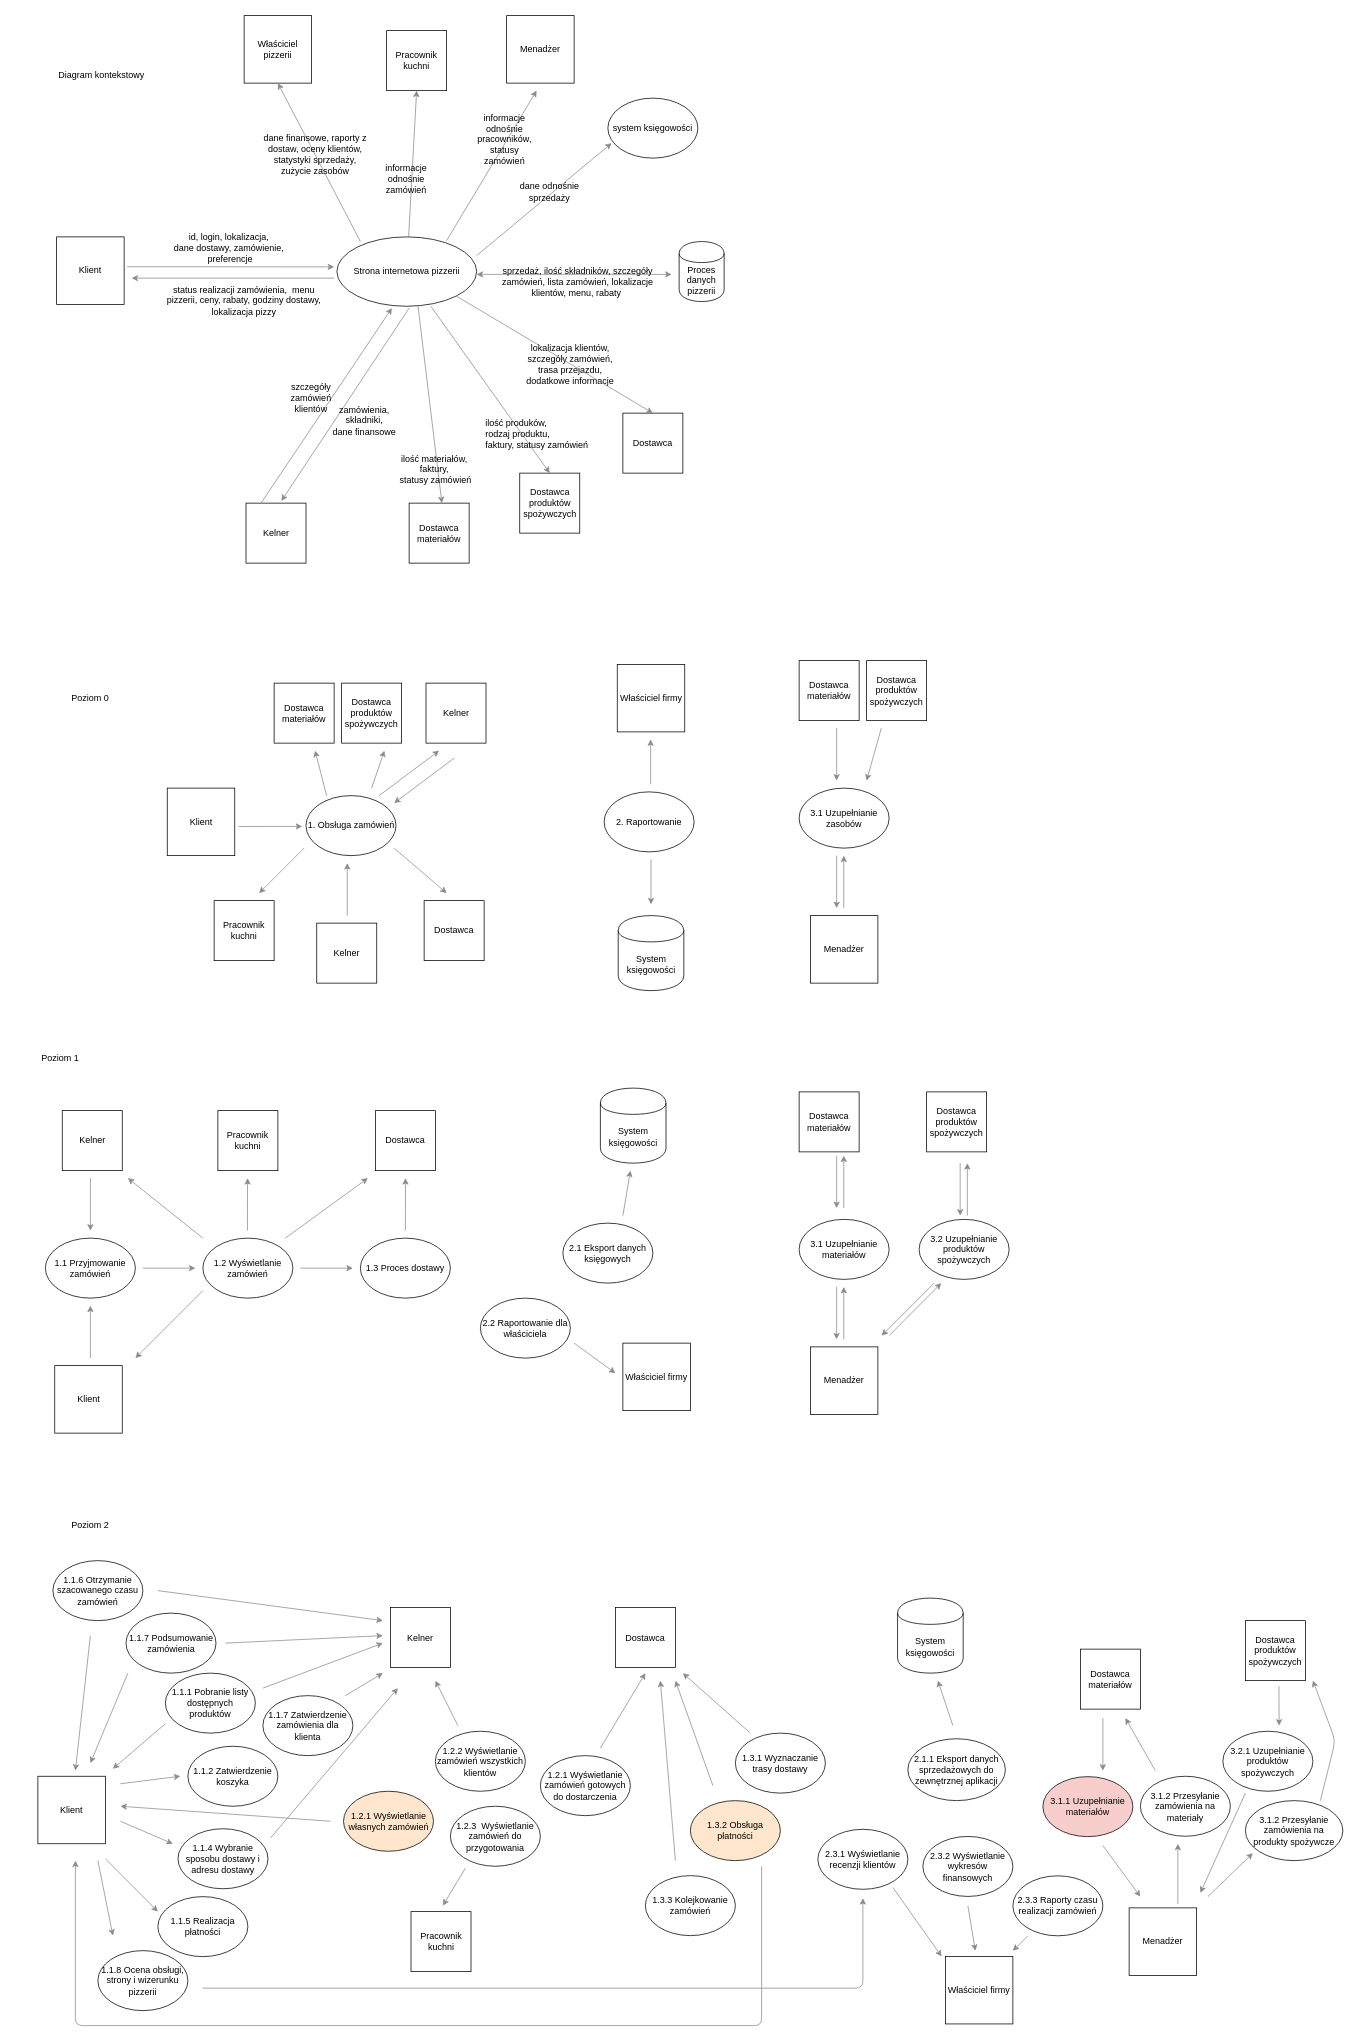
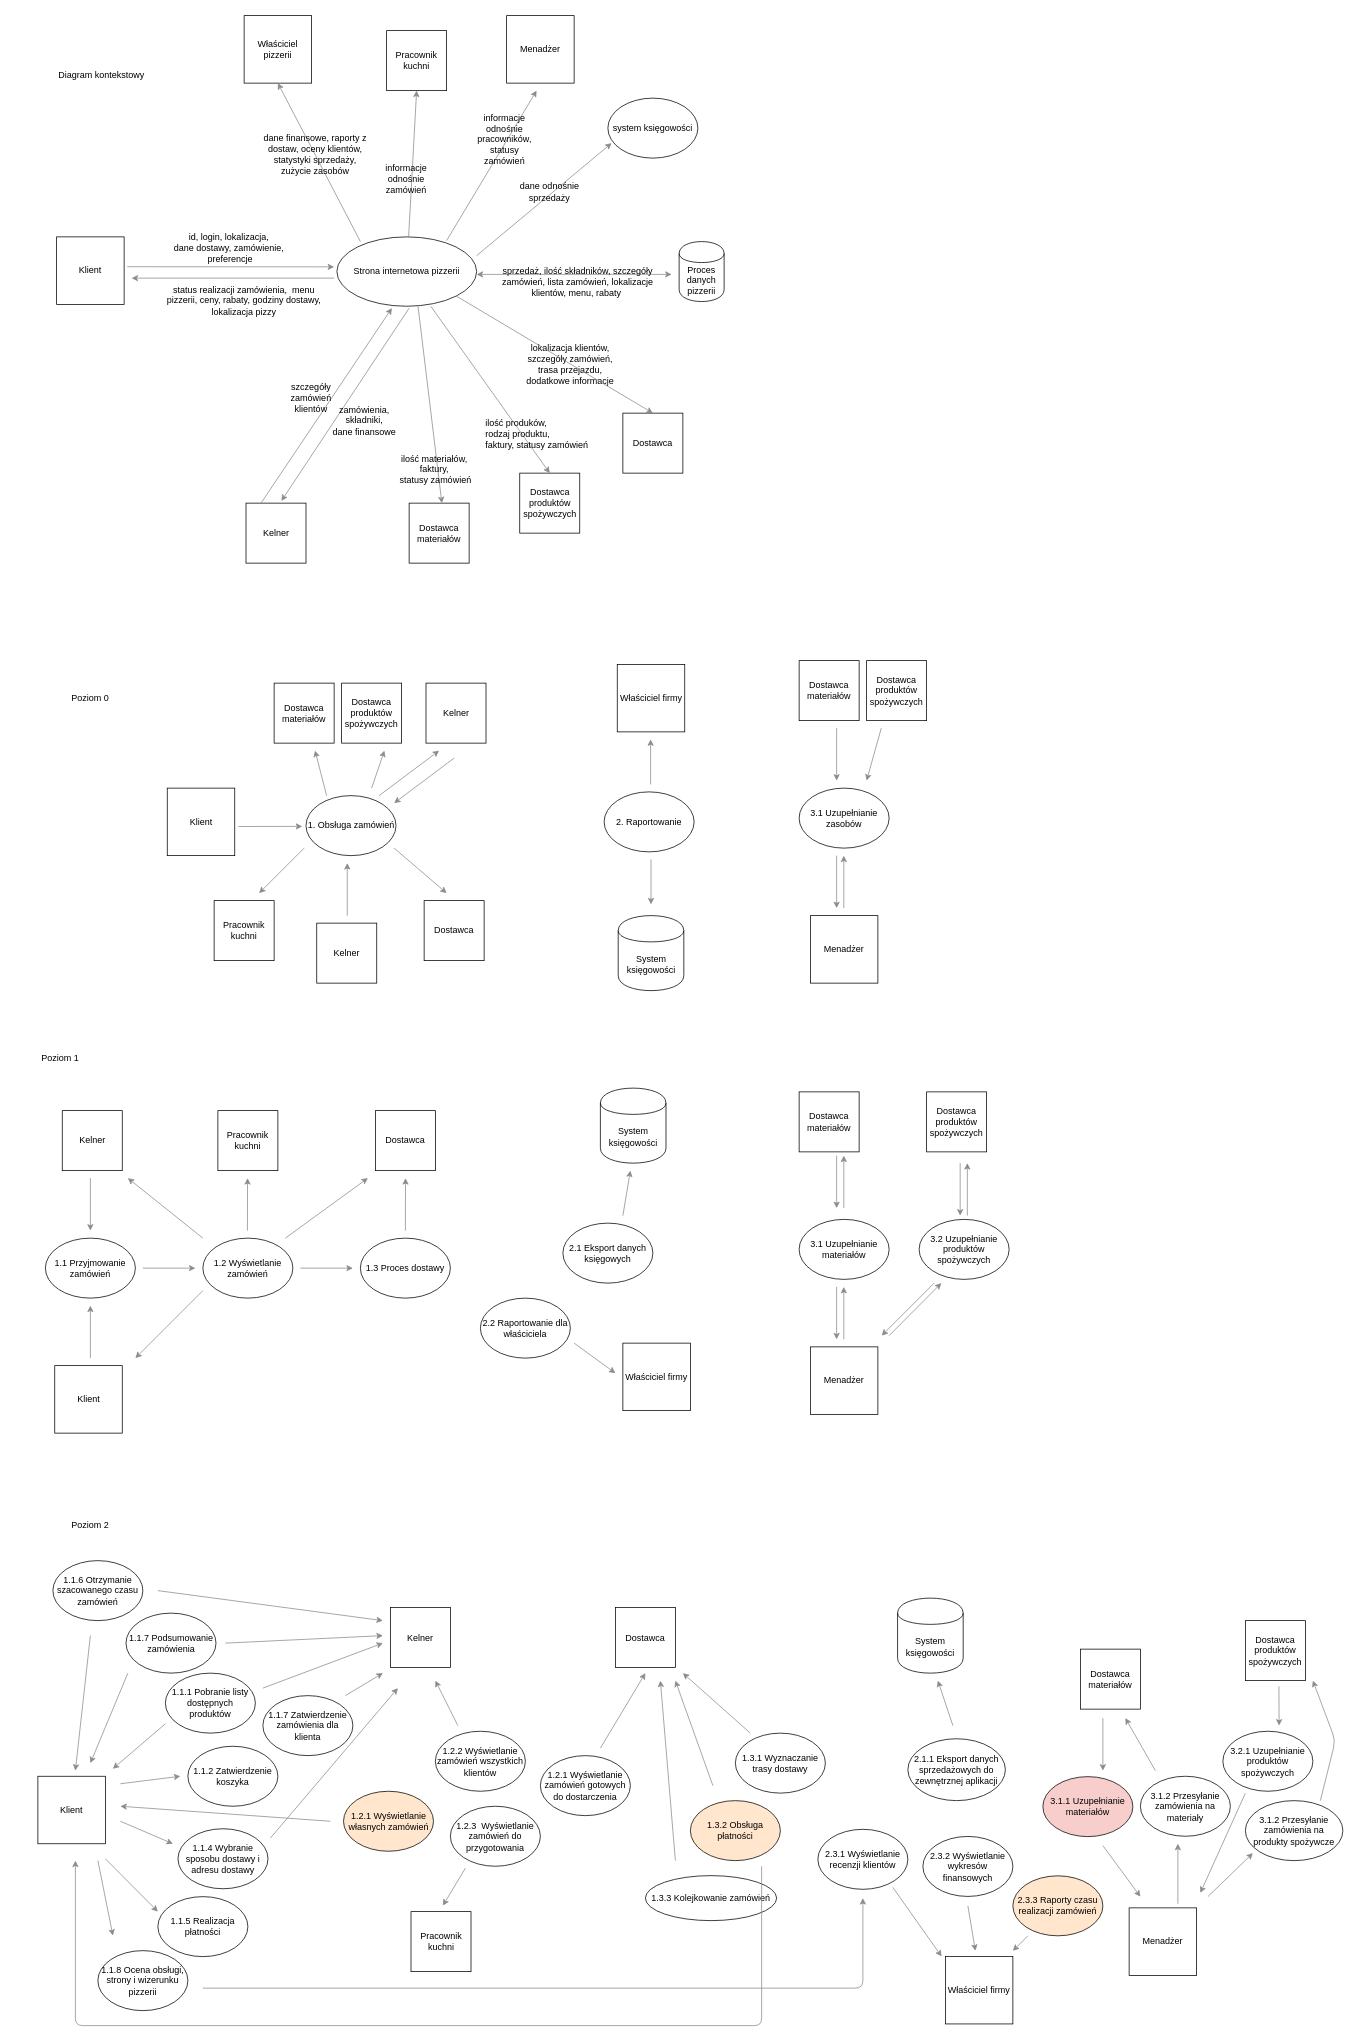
(690, 1905) -> (711, 1898)
(1058, 1906) -> (1058, 1906)
